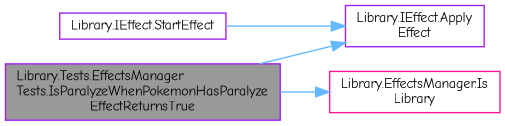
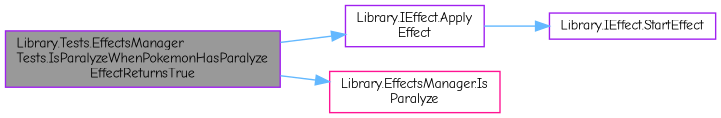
(279, 26) -> (510, 26)
(415, 92) -> (415, 92)
